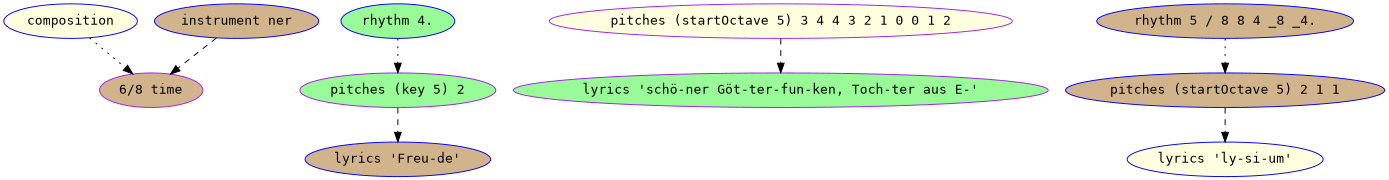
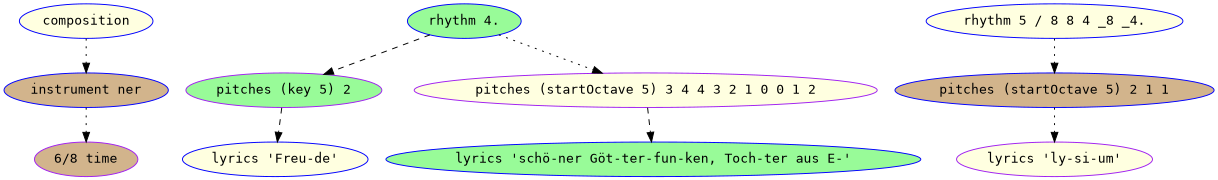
(1225, 21) -> (1055, 21)
(398, 51) -> (381, 53)
none -> (546, 52)
(107, 53) -> (86, 51)
(197, 53) -> (86, 120)
(781, 90) -> (653, 159)
(1225, 120) -> (1055, 120)
(398, 159) -> (275, 159)
(1225, 159) -> (1055, 159)
